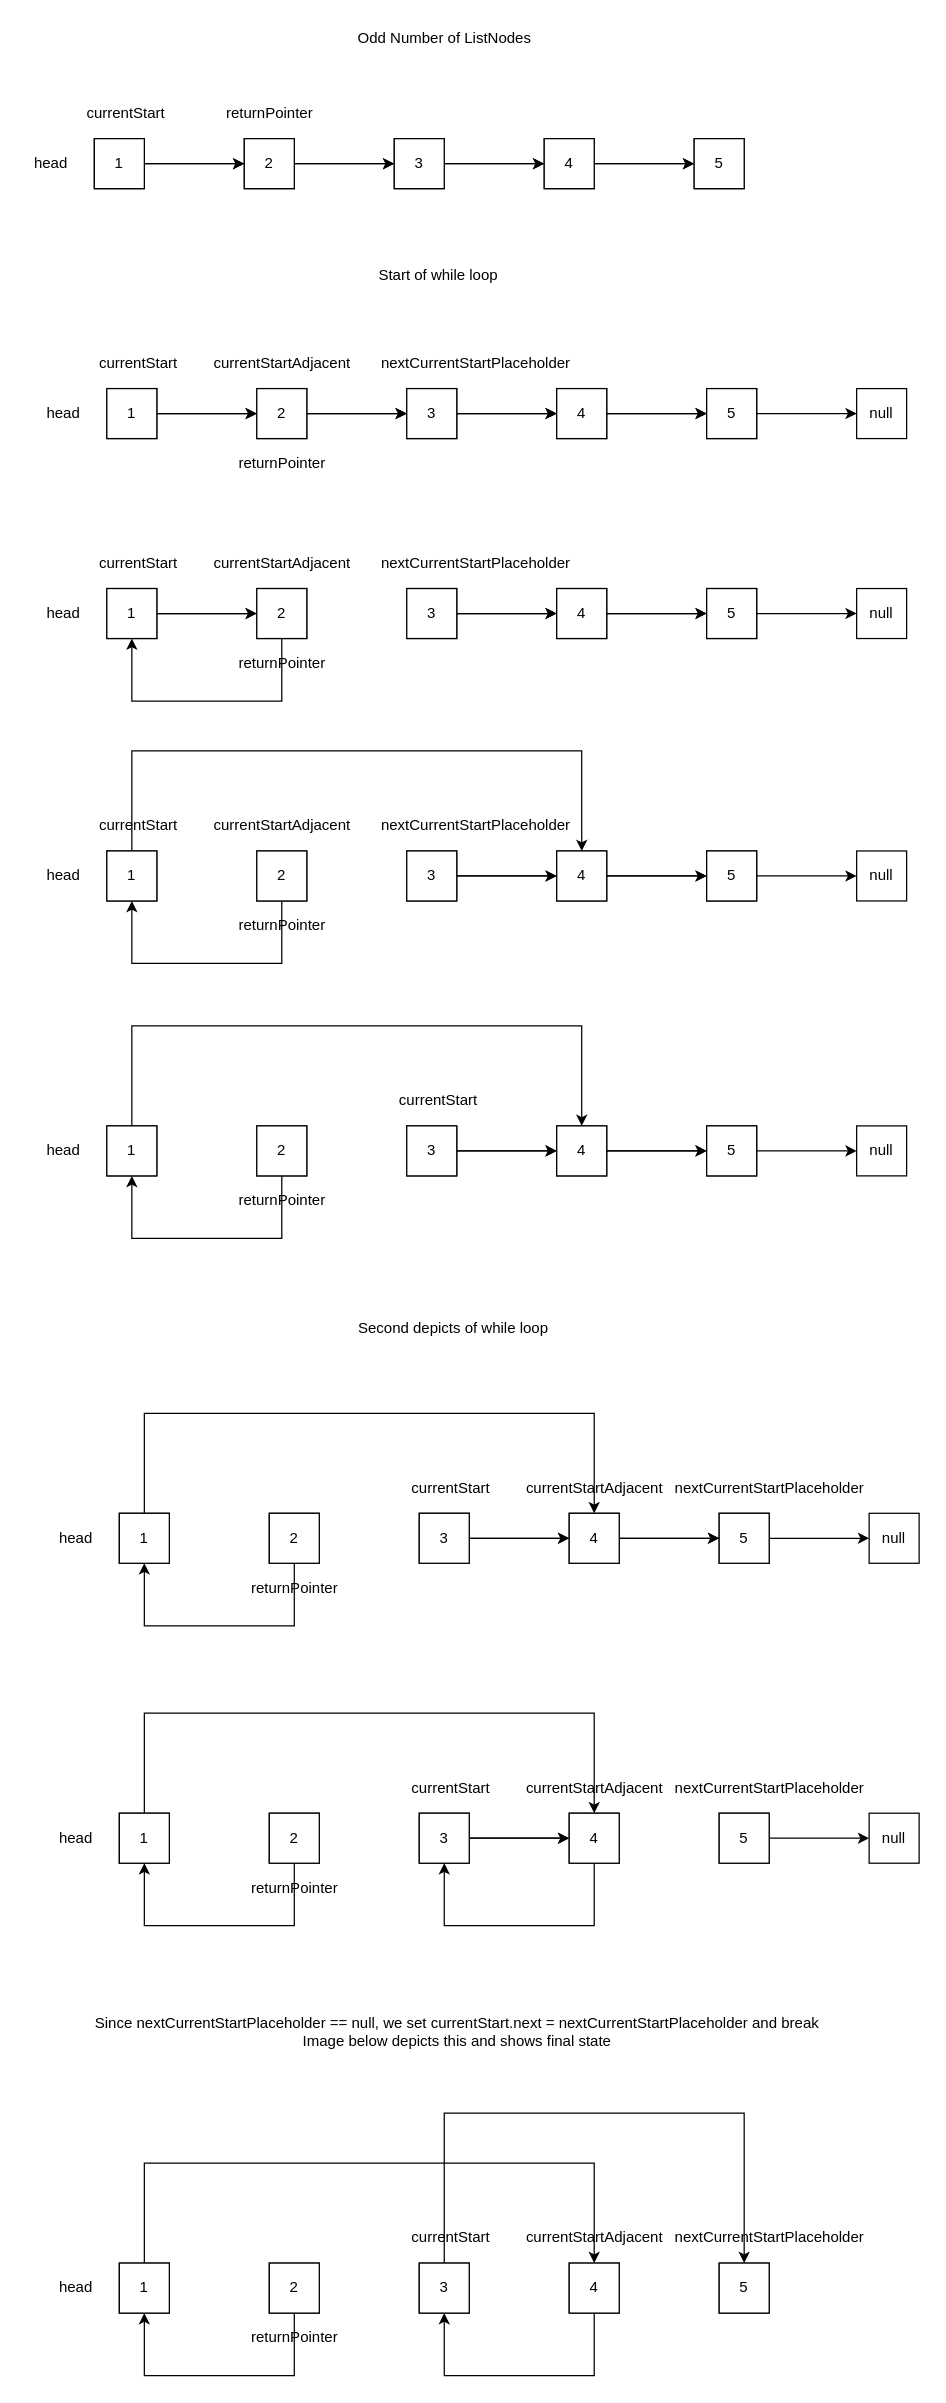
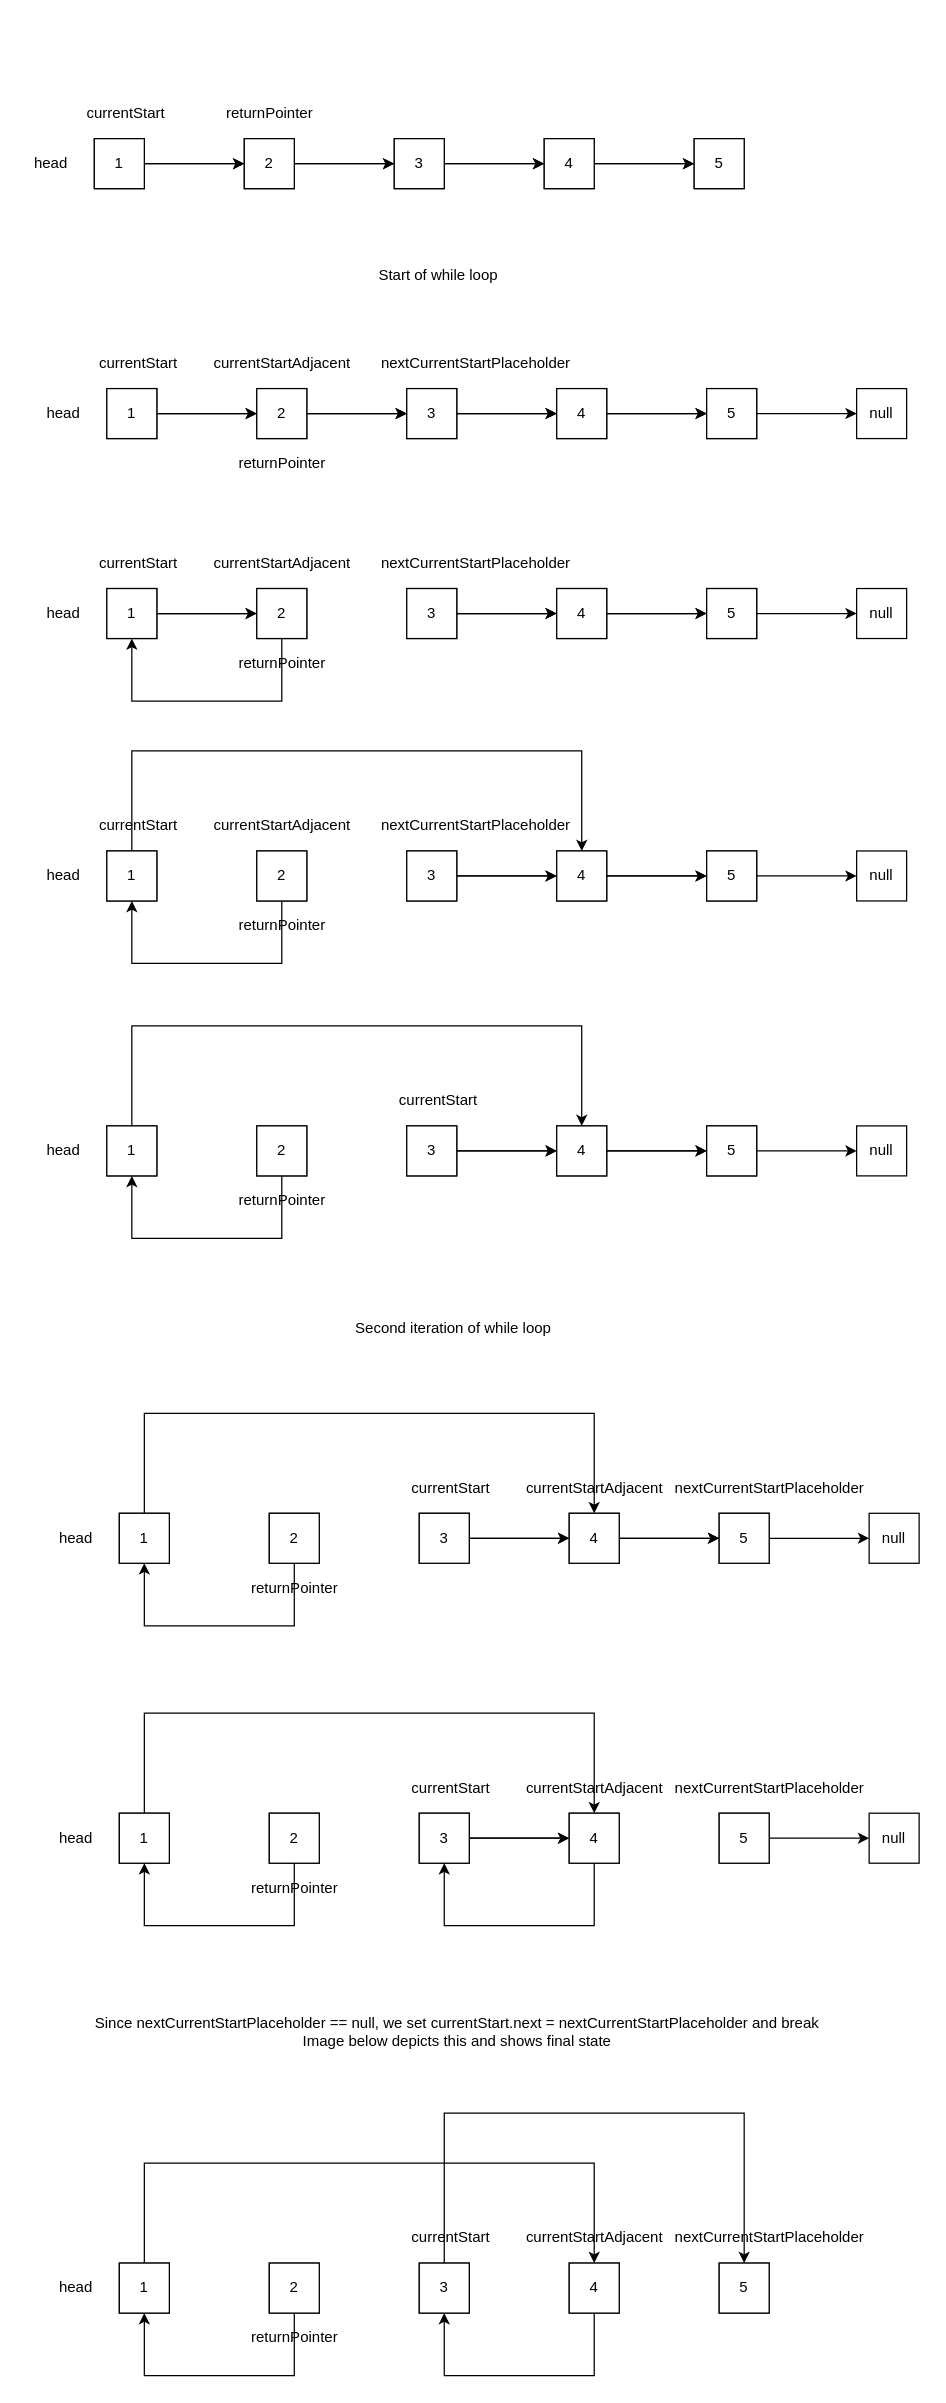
(444, 38) -> none
(454, 1328) -> (454, 1328)
